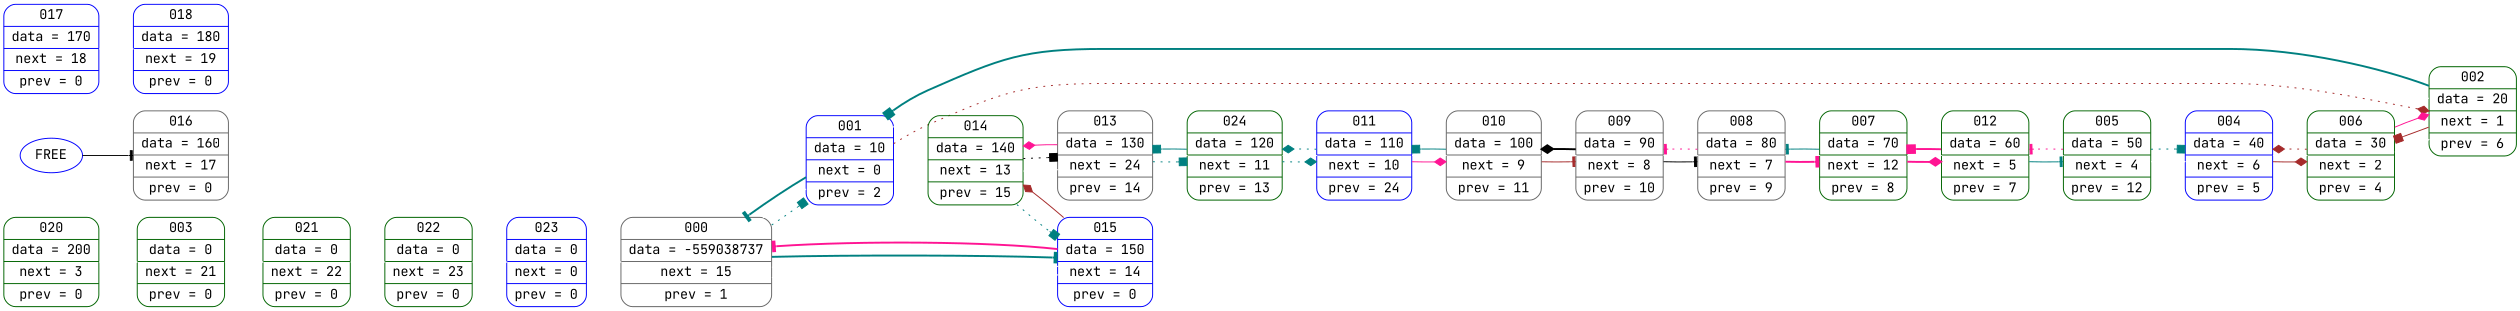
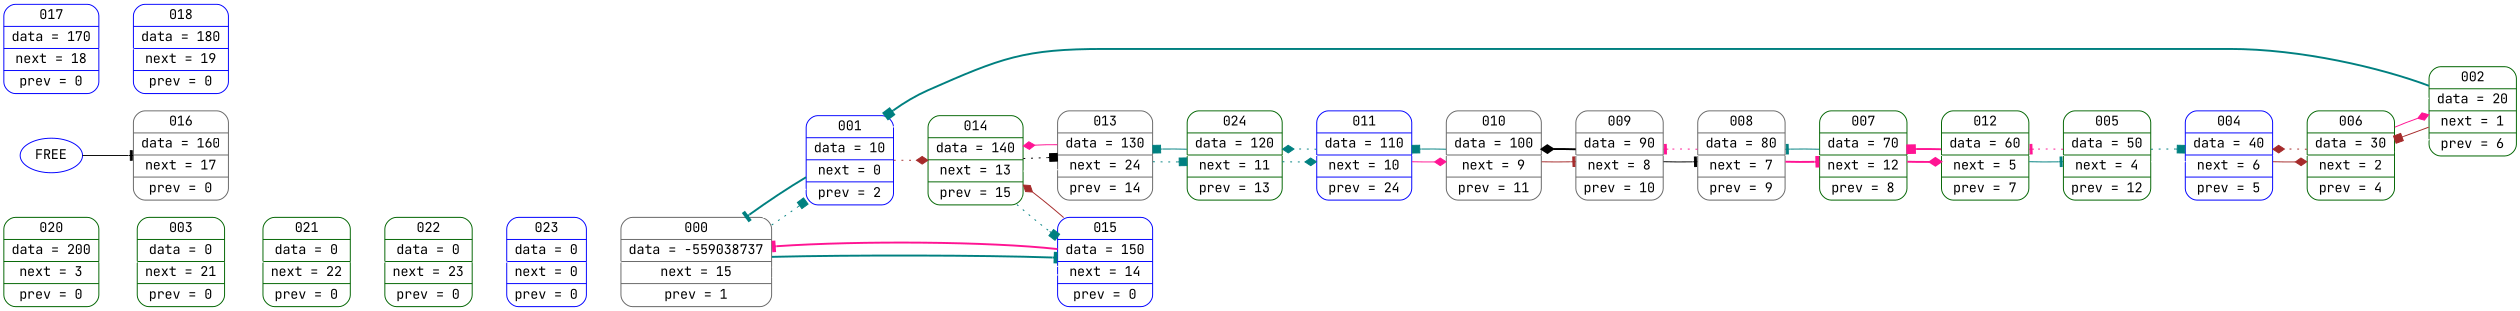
(1651, 83) -> (905, 160)
